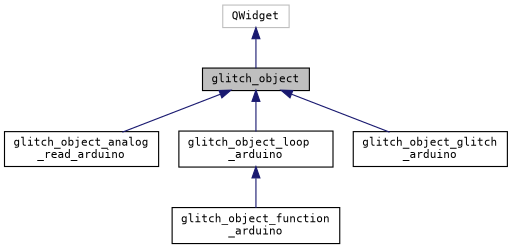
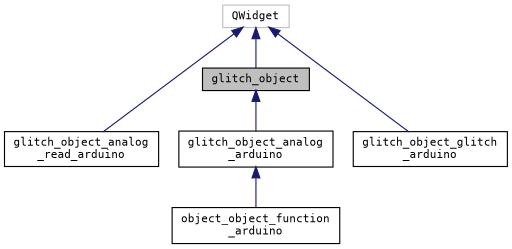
(171, 113) -> (168, 83)
(341, 113) -> (343, 83)
(256, 149) -> (256, 149)
(256, 226) -> (256, 226)
